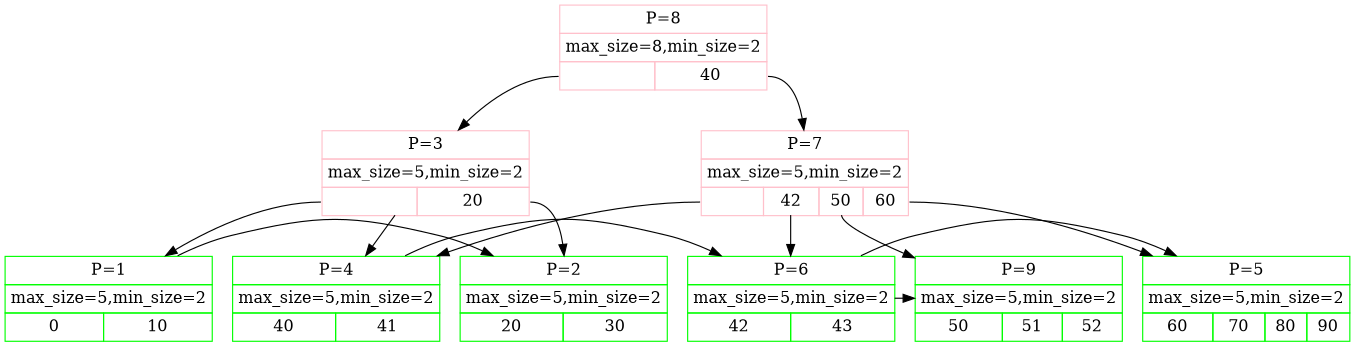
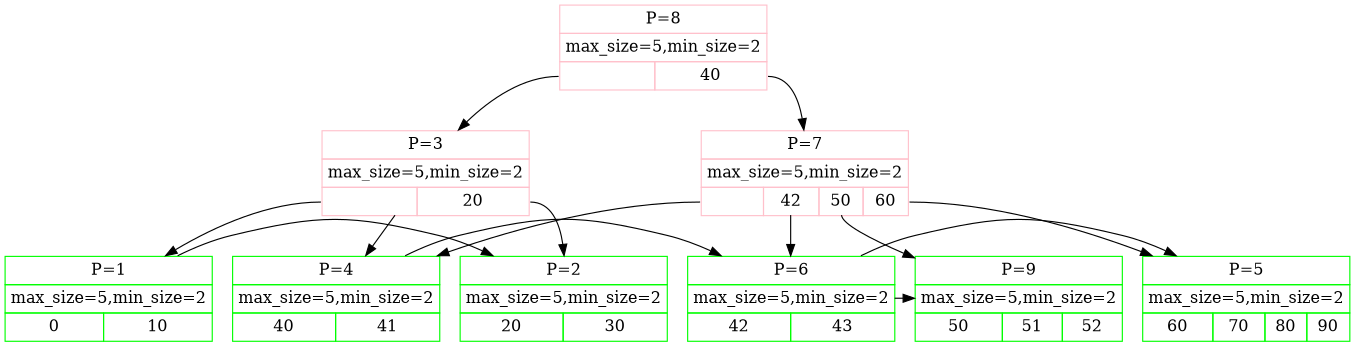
(663, 47) -> (663, 47)
